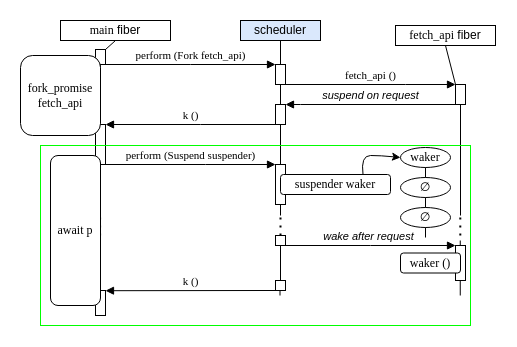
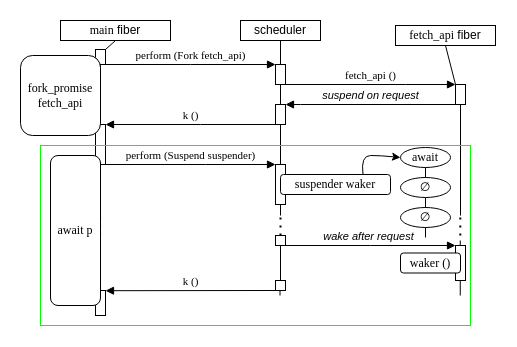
(281, 31) -> (281, 31)
(426, 158) -> (426, 158)
